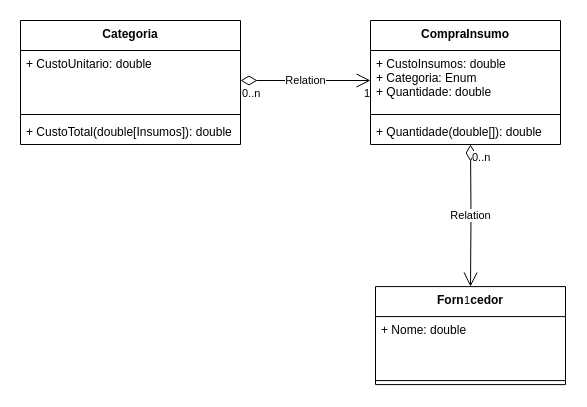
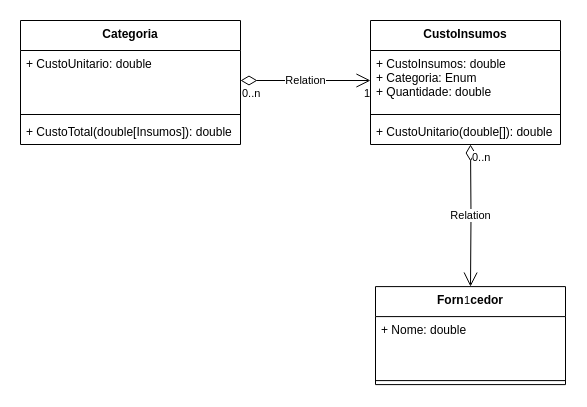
(465, 34) -> (465, 34)
(467, 132) -> (476, 132)
